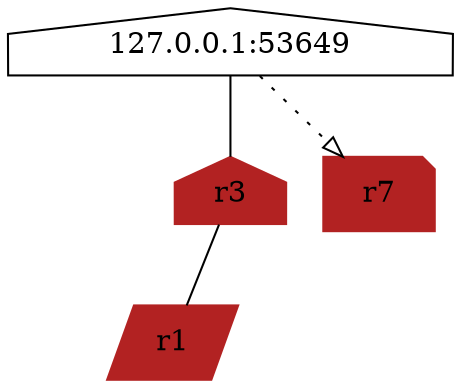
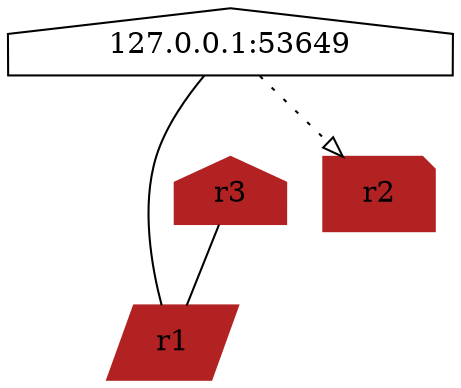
(230, 116) -> (151, 184)
(379, 194) -> (379, 194)
